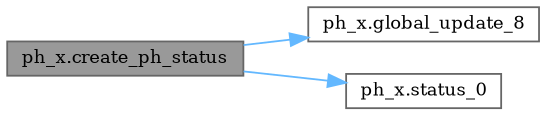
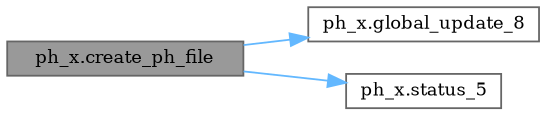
(125, 59) -> (125, 59)
(424, 91) -> (424, 91)
